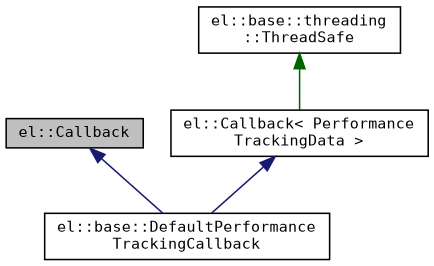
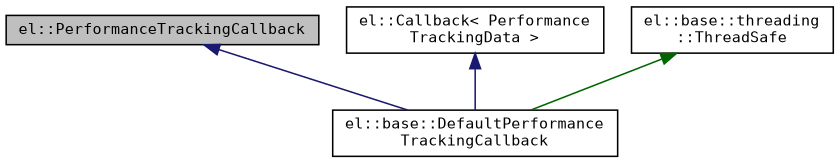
(300, 90) -> (596, 85)
(75, 133) -> (162, 30)
